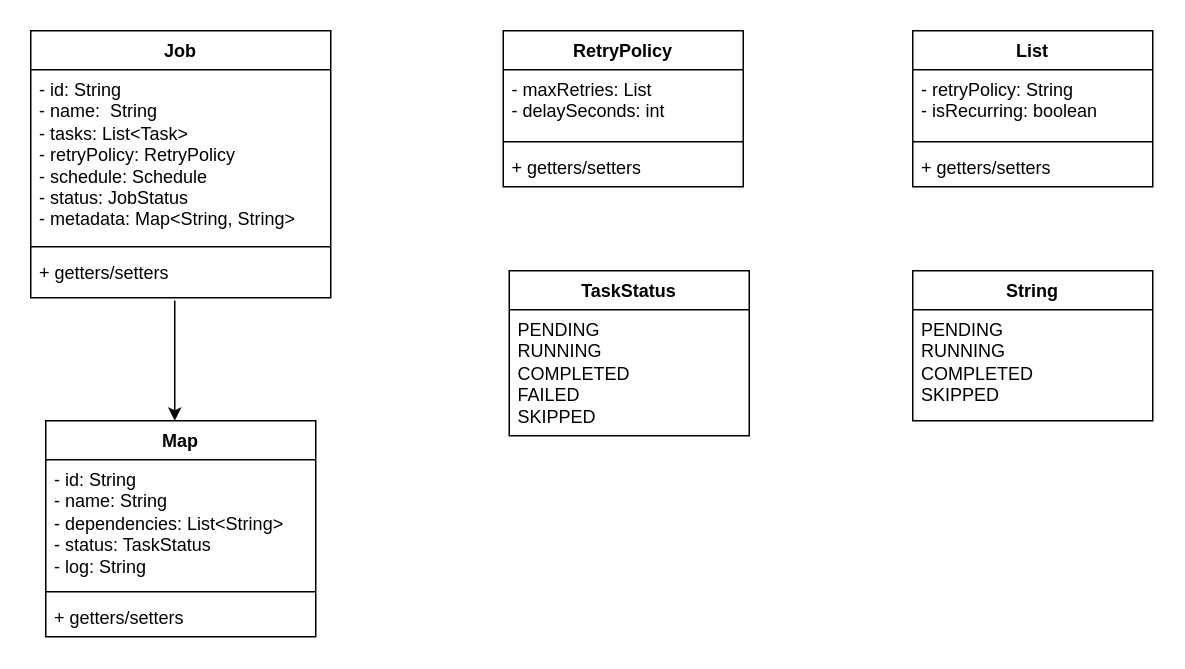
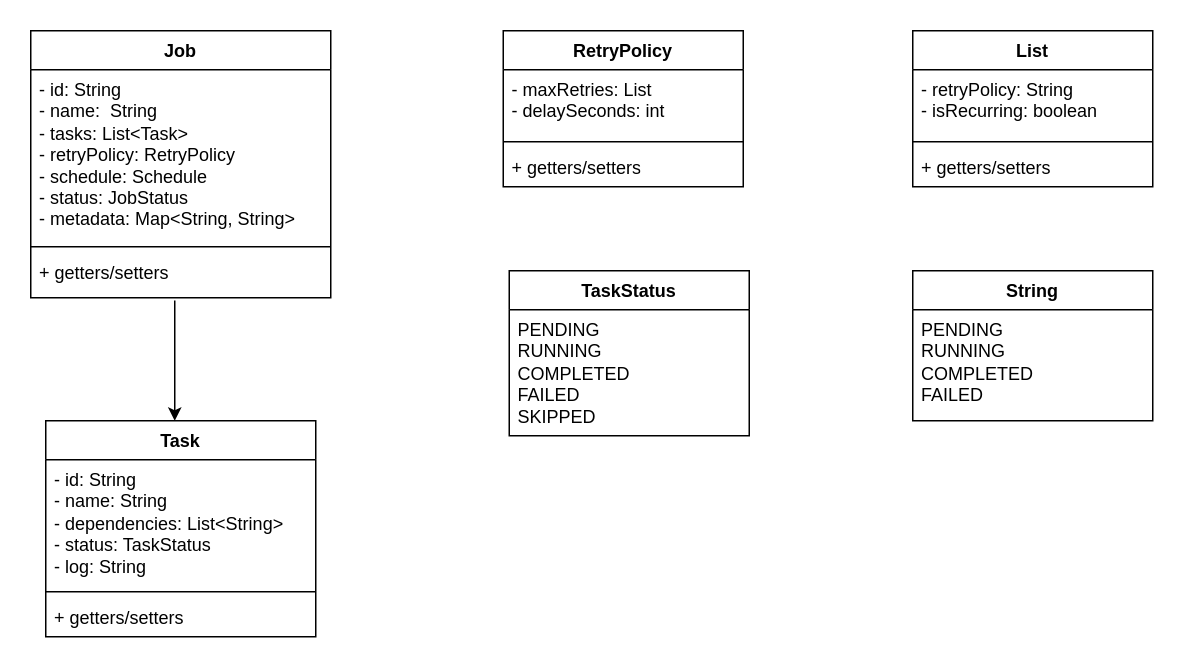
(967, 363) -> (967, 363)
(181, 442) -> (181, 442)
